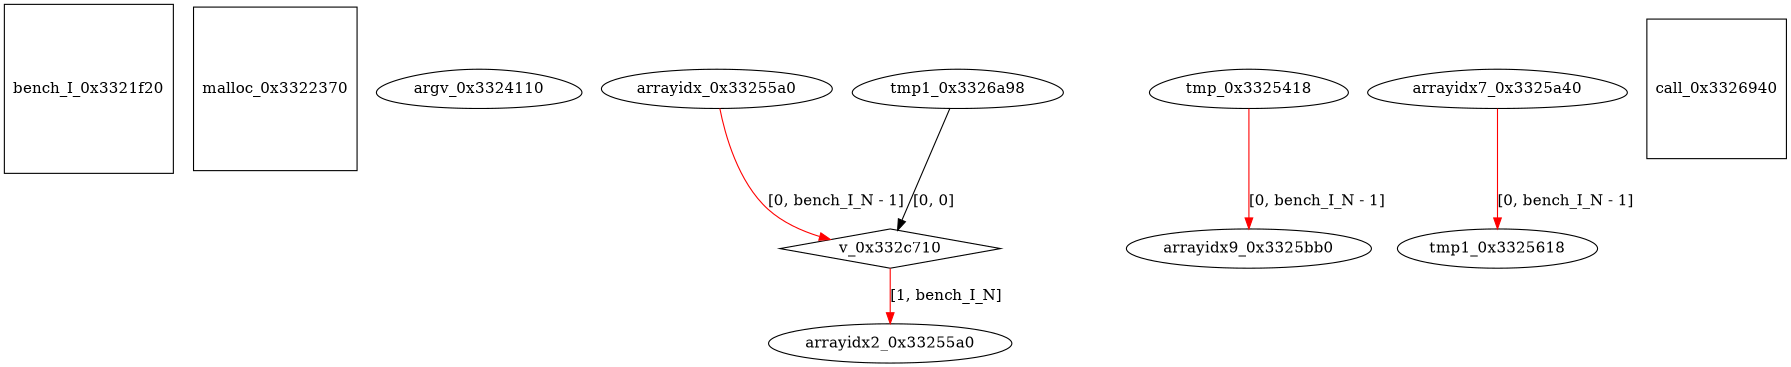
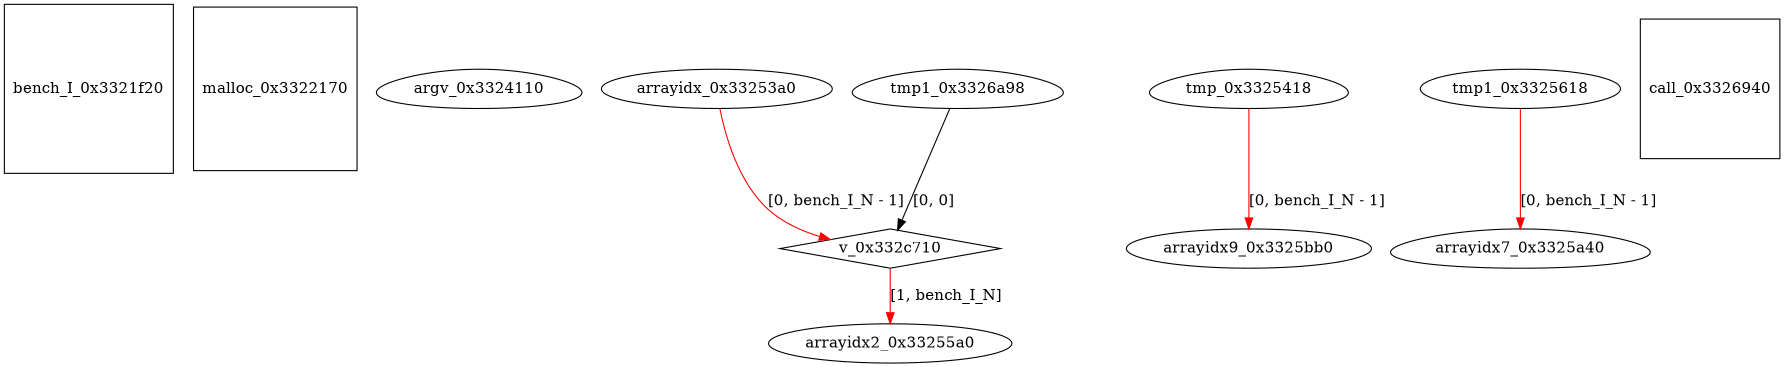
(275, 89) -> (275, 89)
(717, 89) -> (717, 89)
(1497, 163) -> (1520, 163)
